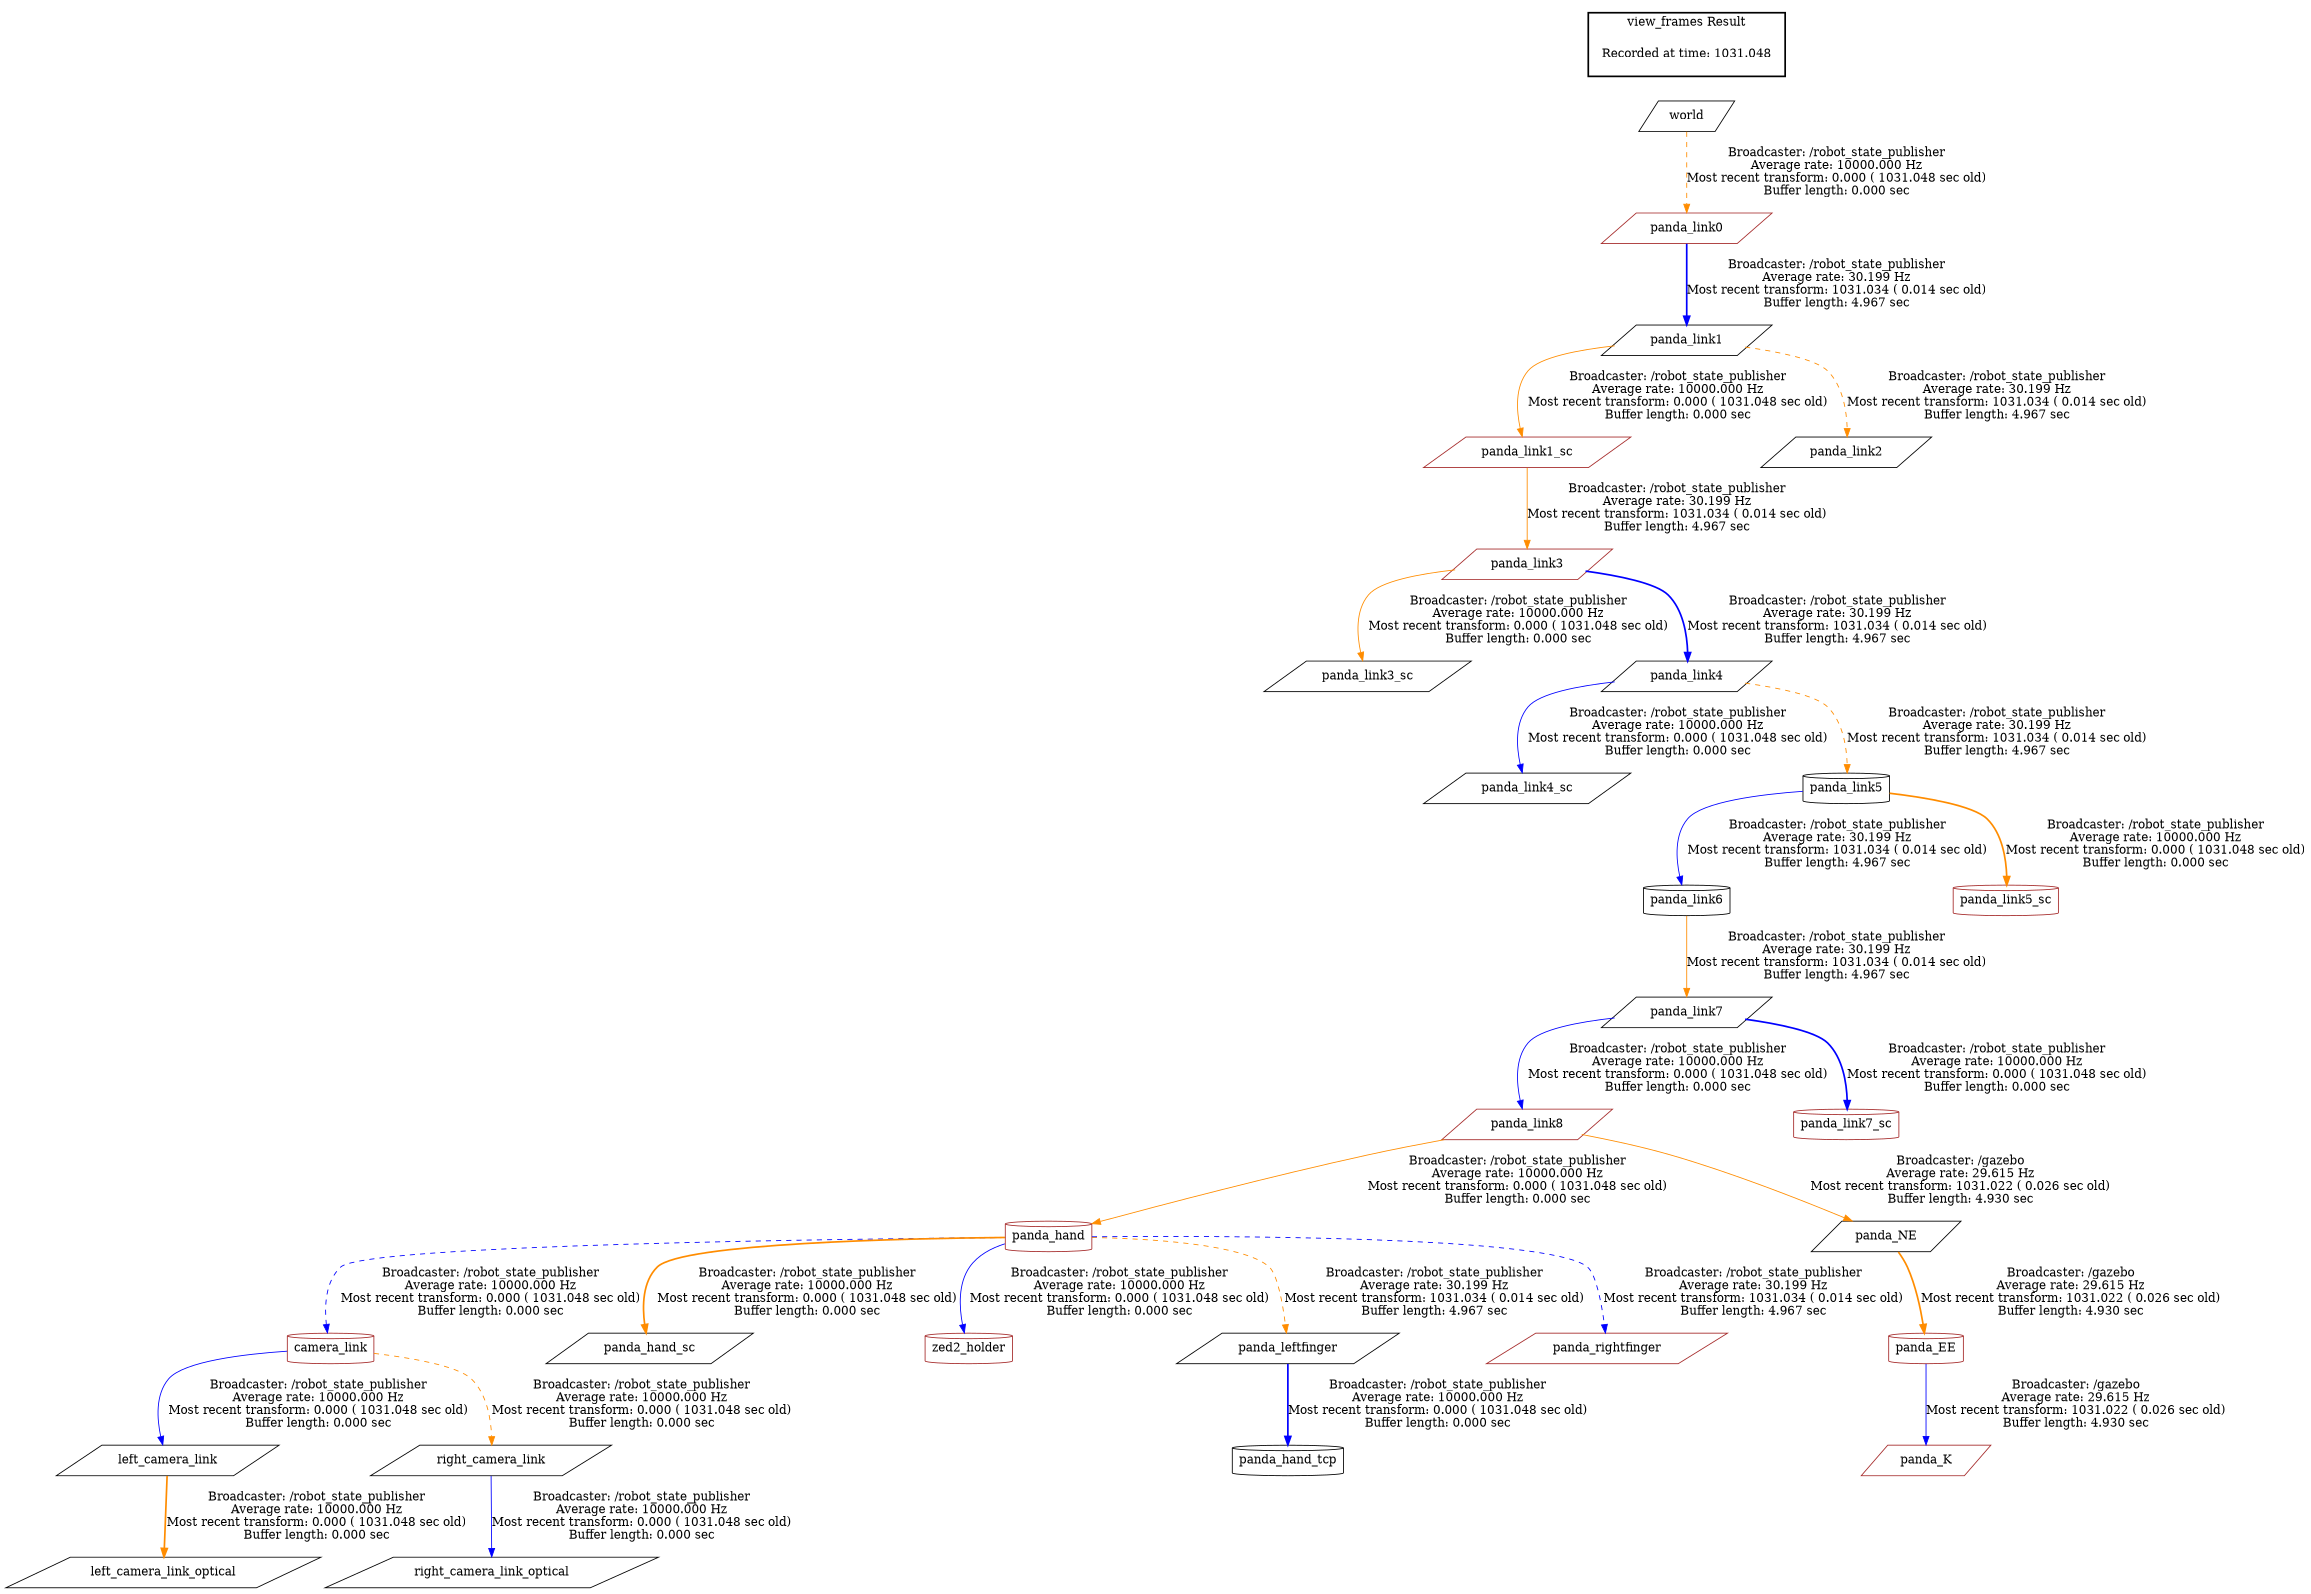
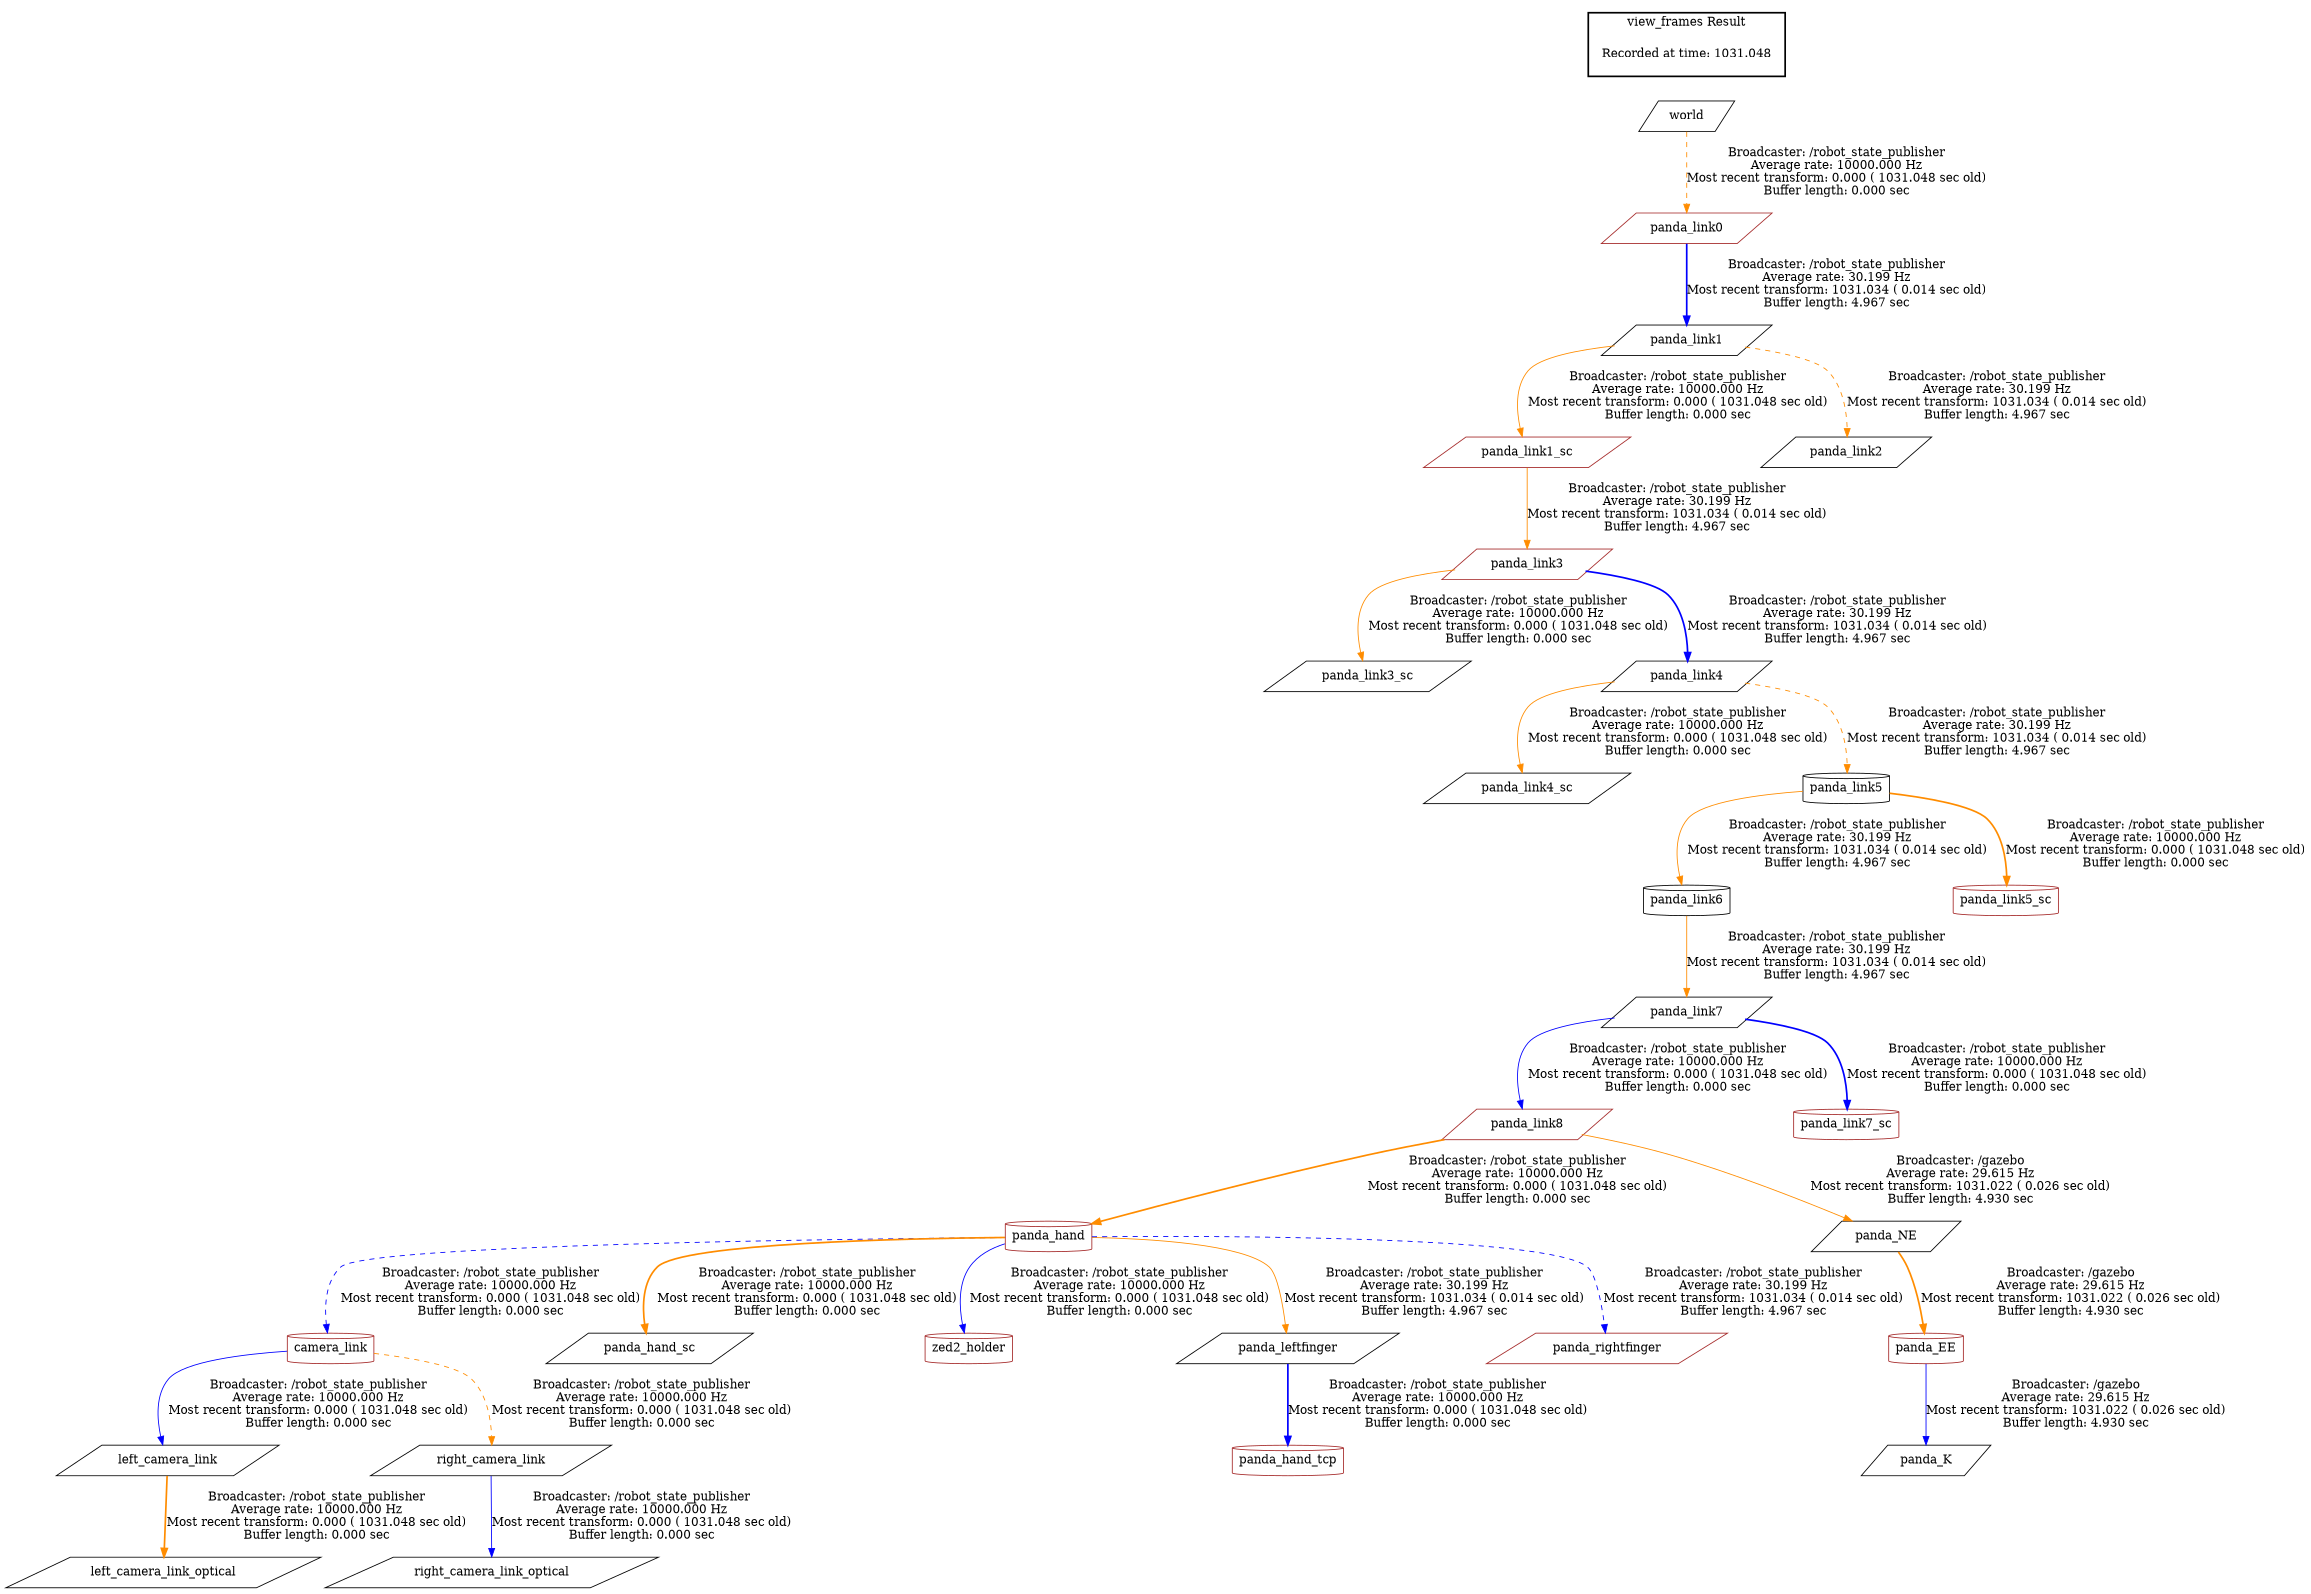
(1541, 698) -> (1541, 698)
(1714, 805) -> (1714, 805)
(1272, 1177) -> (1272, 1177)
(1213, 1247) -> (1213, 1247)
(1288, 1460) -> (1288, 1460)
(1926, 1460) -> (1926, 1460)
